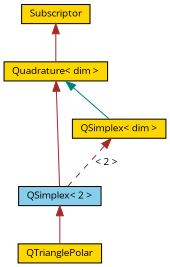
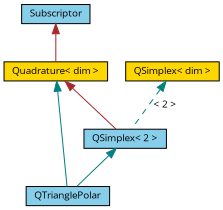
(56, 14) -> (56, 14)
(91, 103) -> (62, 139)
(86, 166) -> (146, 109)
(60, 230) -> (93, 171)
(60, 253) -> (68, 196)
